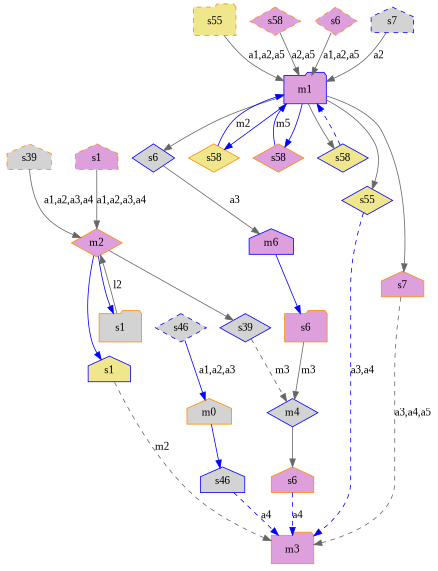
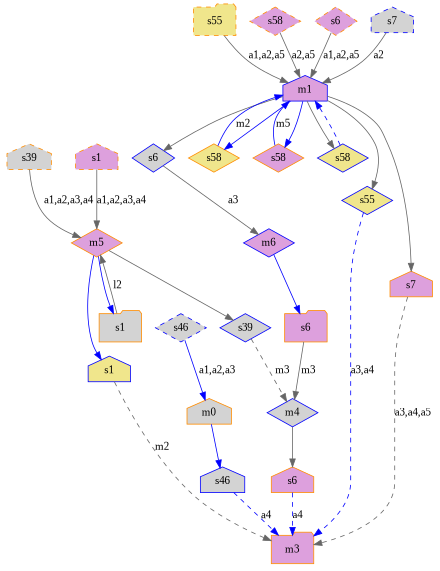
(305, 90) -> (305, 90)
(97, 243) -> (97, 243)
(271, 243) -> (269, 243)
